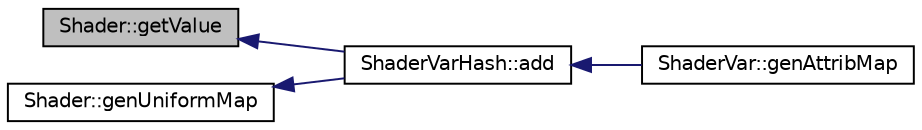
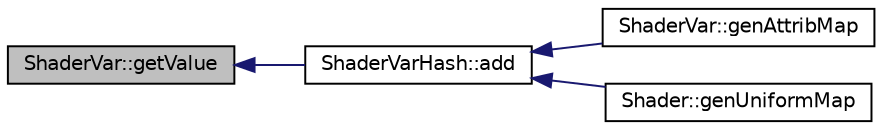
(141, 28) -> (121, 65)
(319, 81) -> (579, 84)
